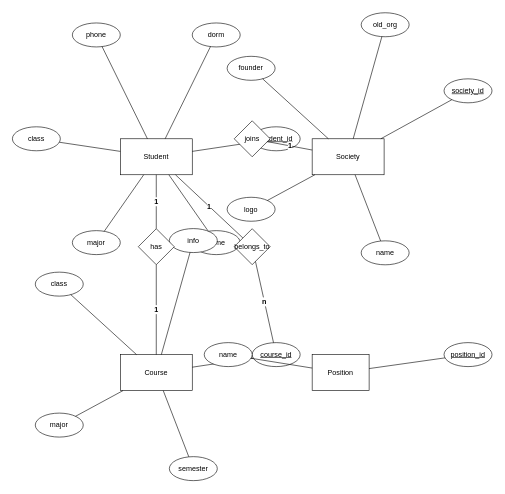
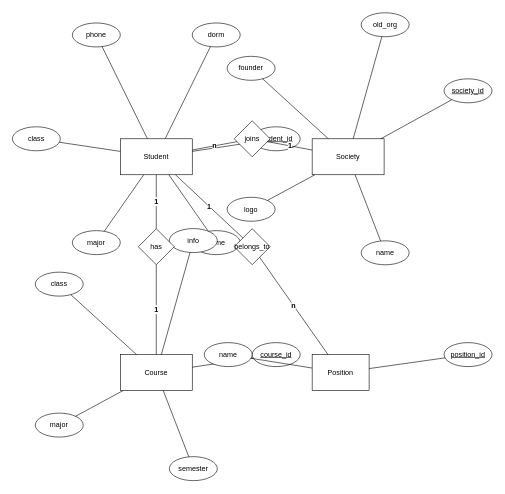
none -> (215, 146)
(264, 301) -> (294, 306)
